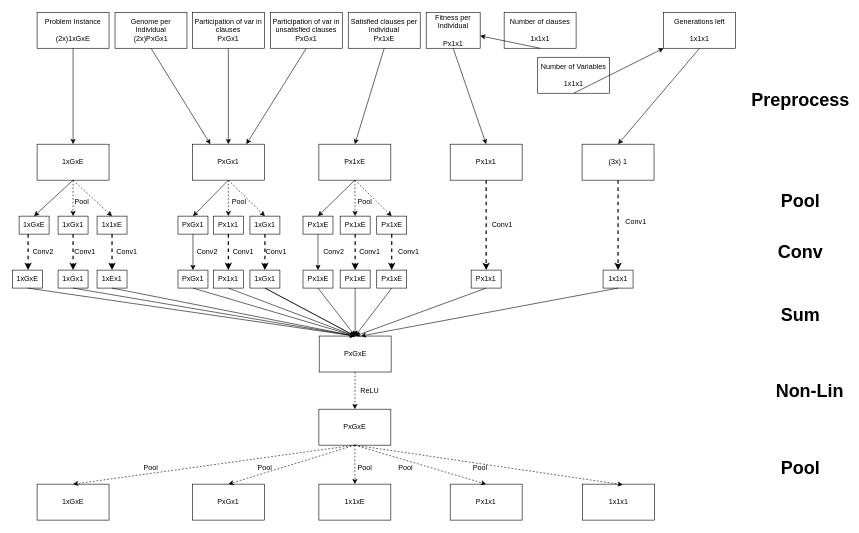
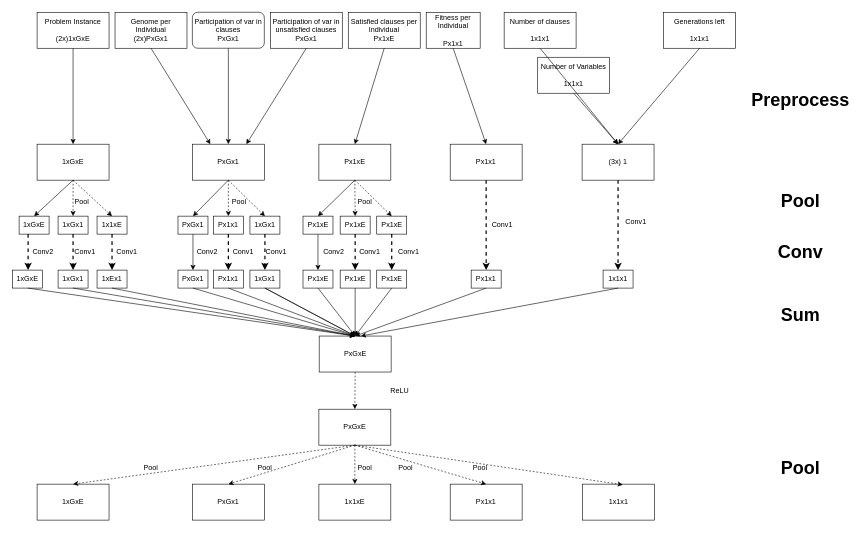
(228, 30) -> (228, 30)
(512, 42) -> (571, 87)
(659, 51) -> (578, 98)
(370, 391) -> (400, 391)
(810, 391) -> none
